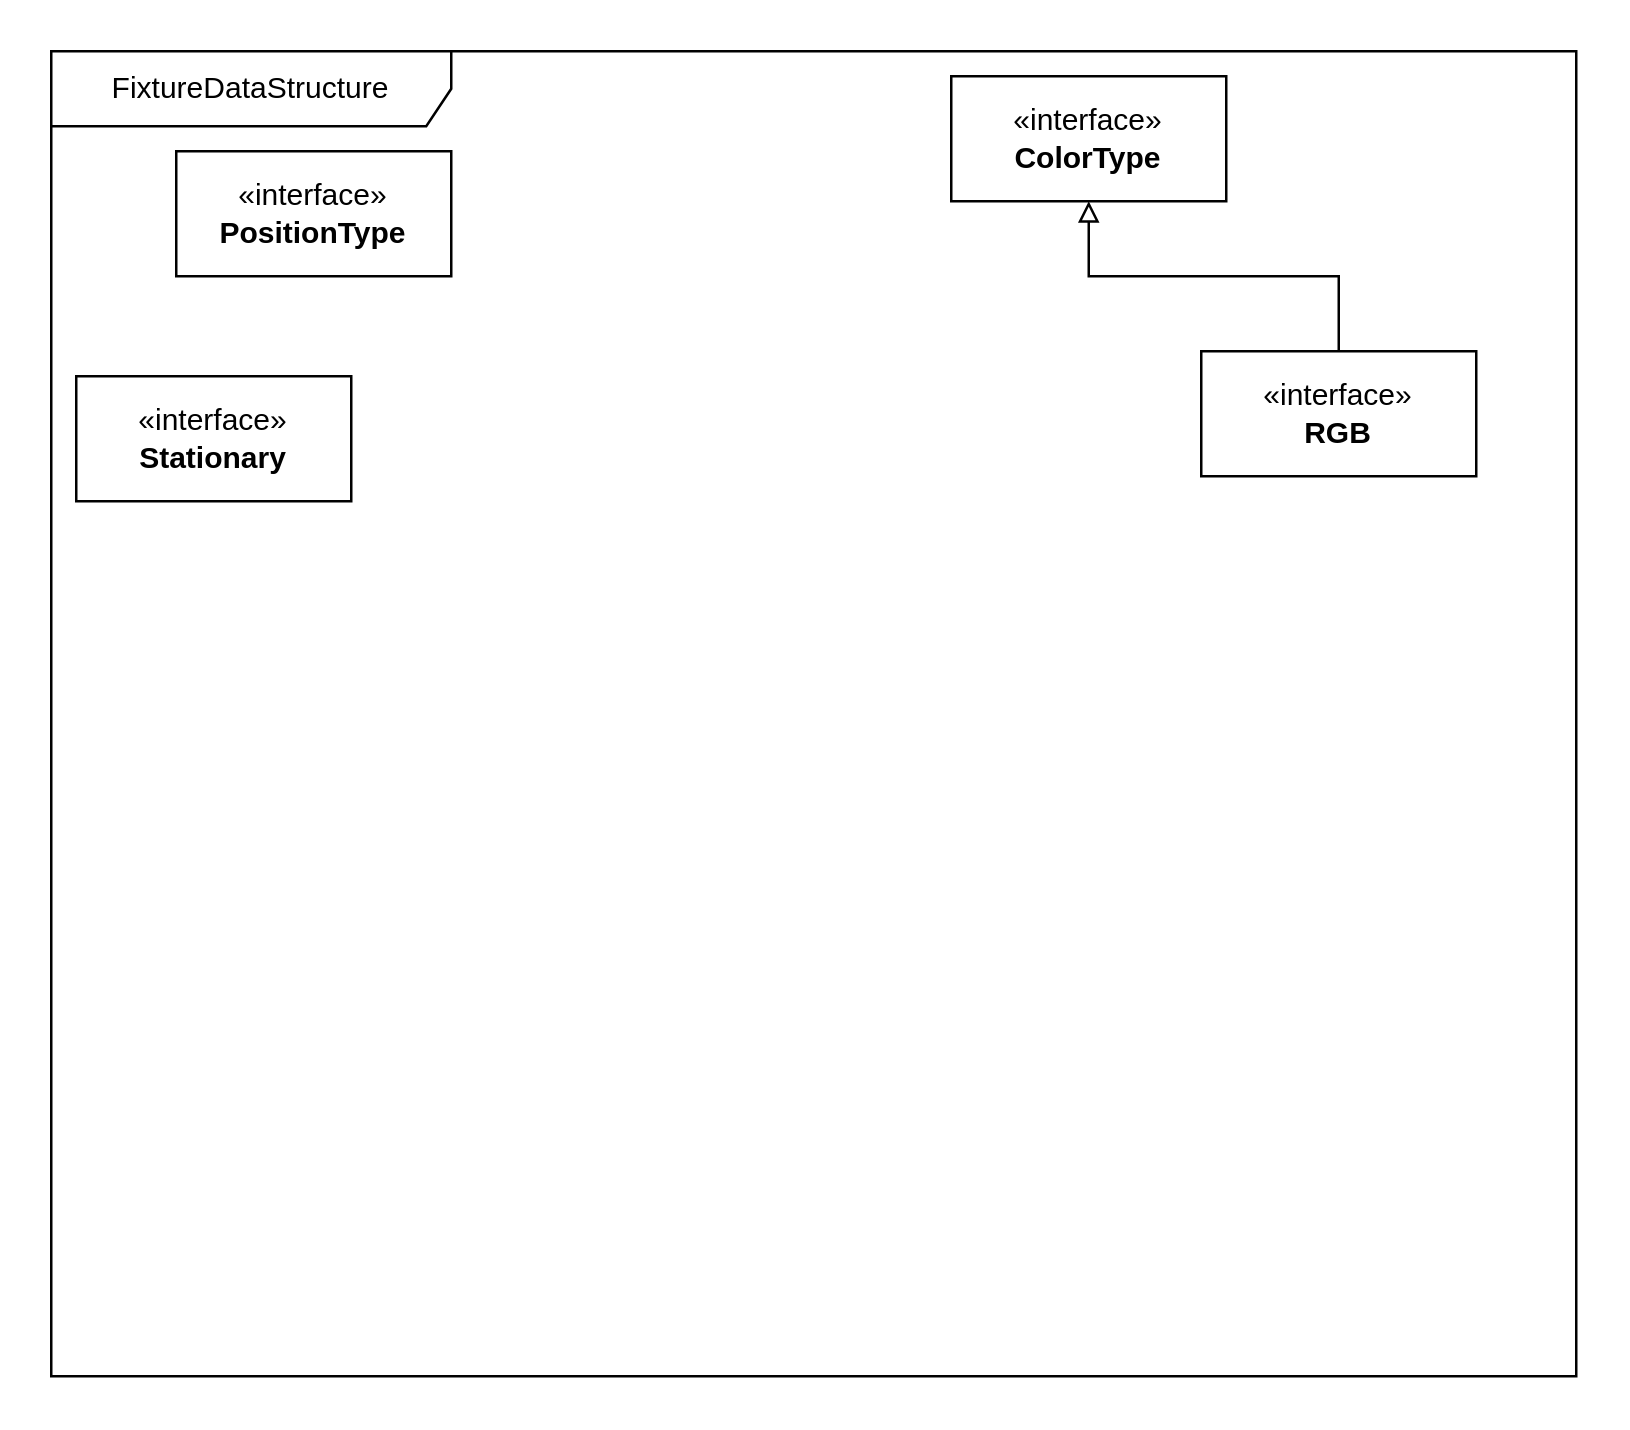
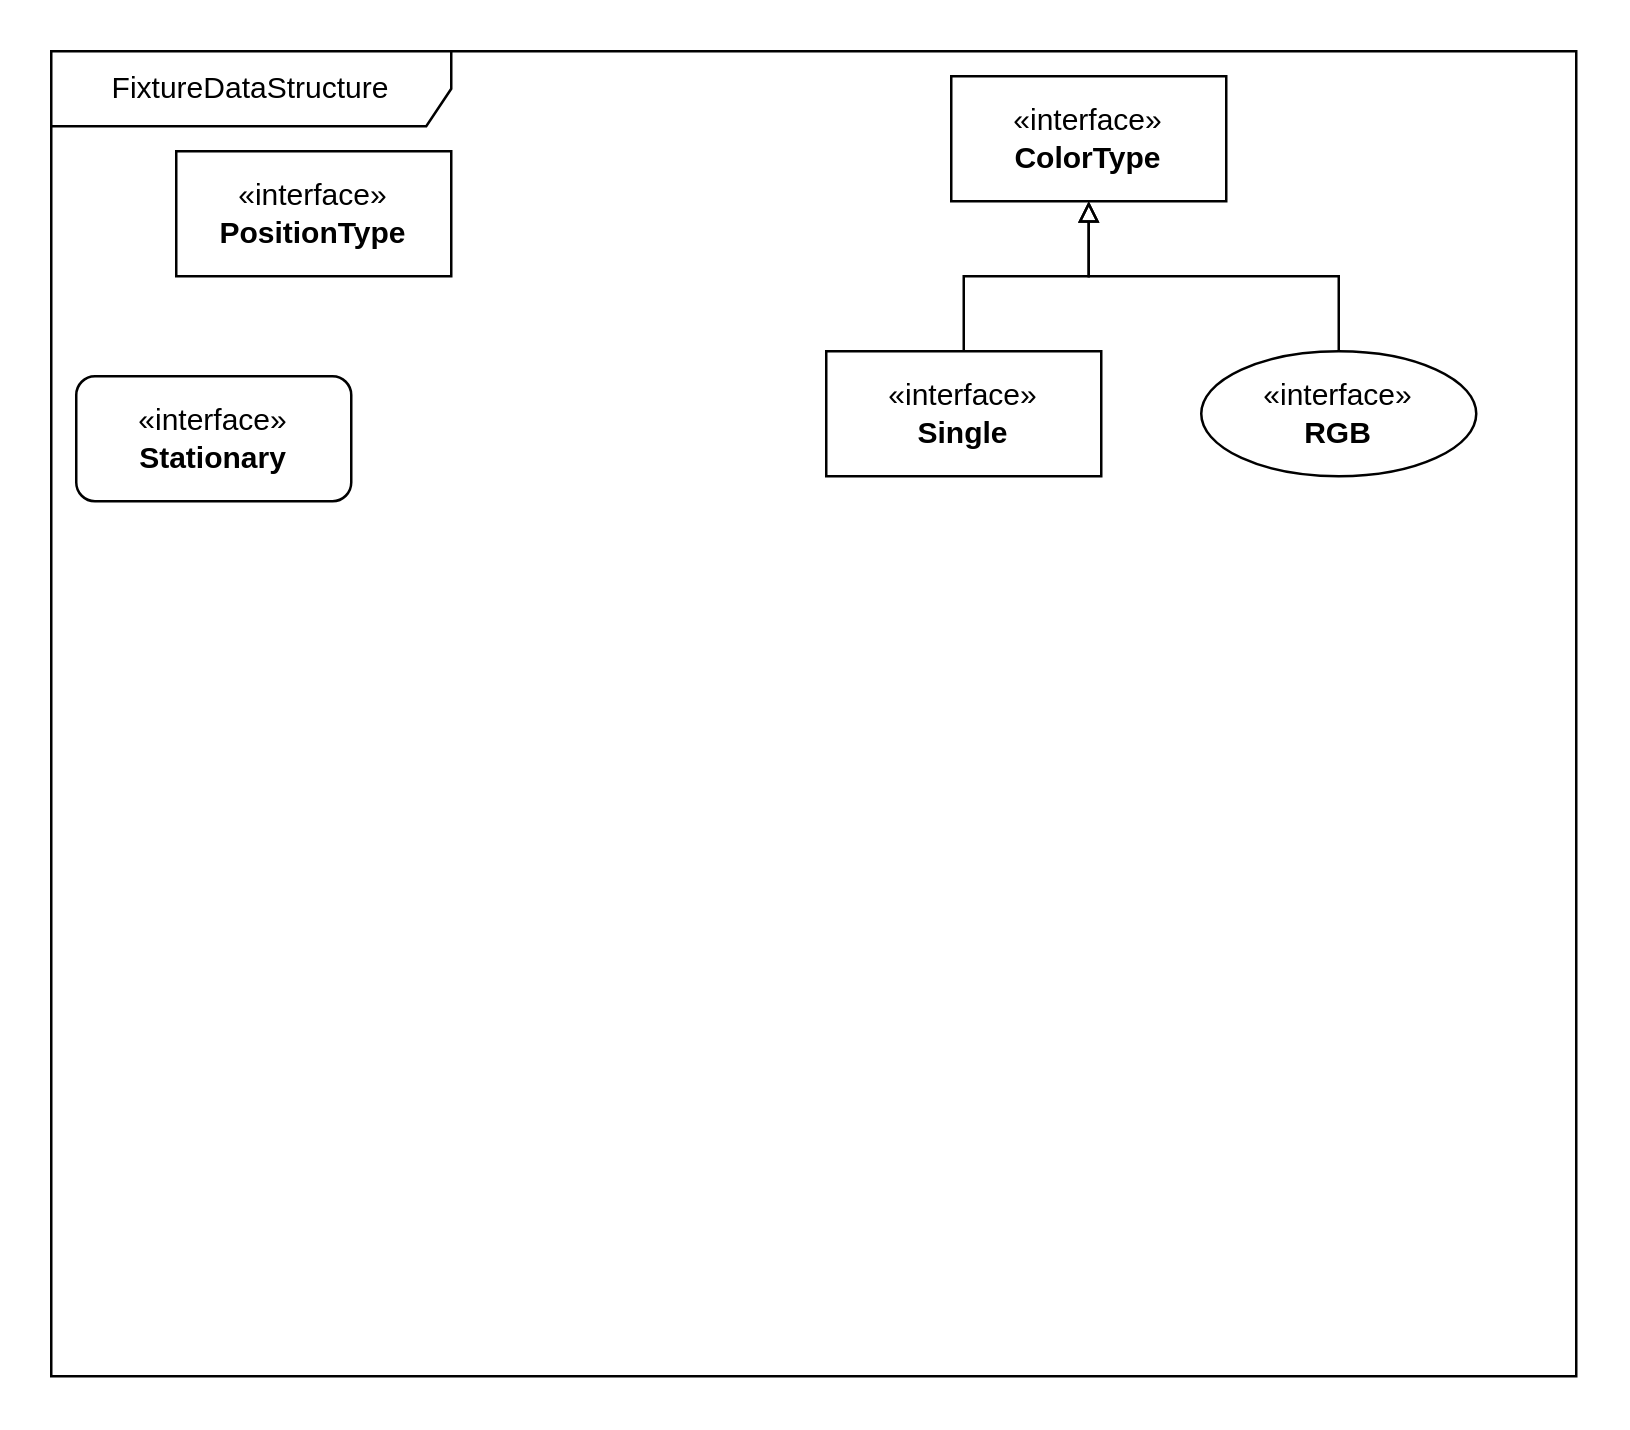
none -> (986, 276)
none -> (964, 414)
(1339, 414) -> (1339, 414)
(214, 439) -> (214, 439)
